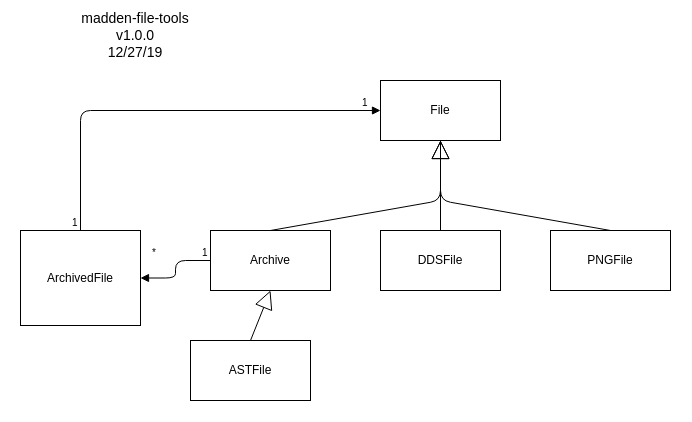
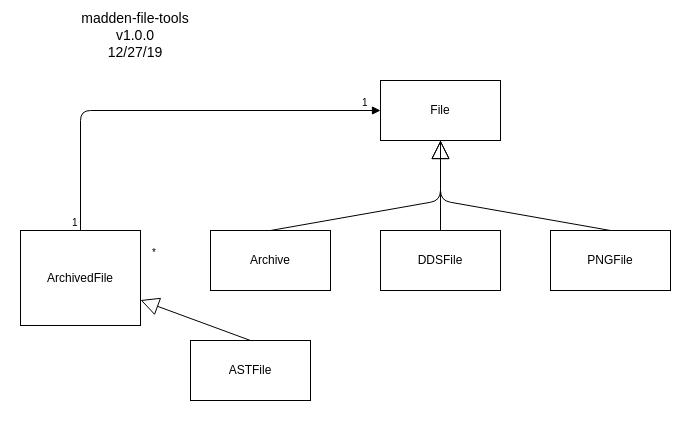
(176, 265) -> none
(257, 324) -> (204, 324)
